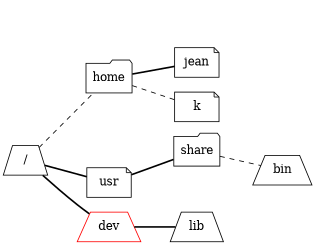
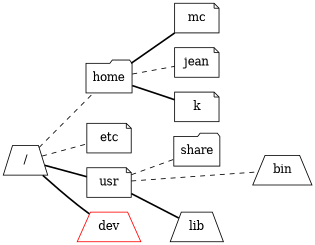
none -> (197, 18)
(153, 70) -> (153, 70)
(153, 93) -> (153, 93)
none -> (109, 138)
(240, 161) -> (195, 176)
(152, 167) -> (152, 167)
(155, 227) -> (155, 206)
